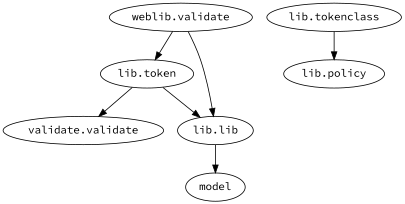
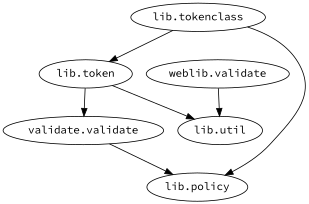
(166, 42) -> (145, 44)
(215, 130) -> (220, 130)
none -> (138, 157)
(215, 187) -> none
